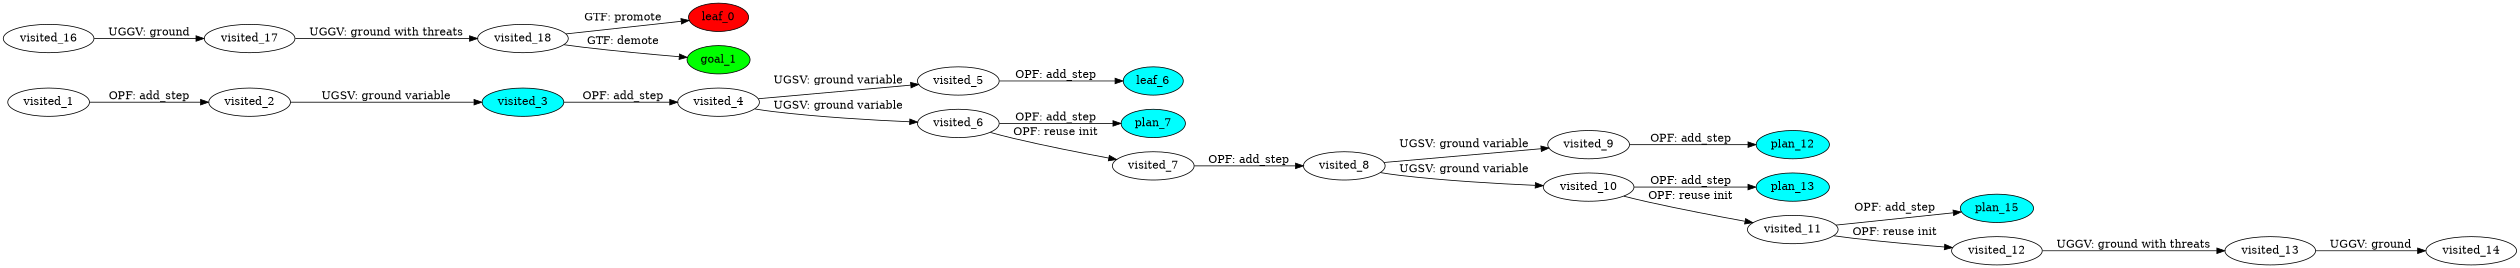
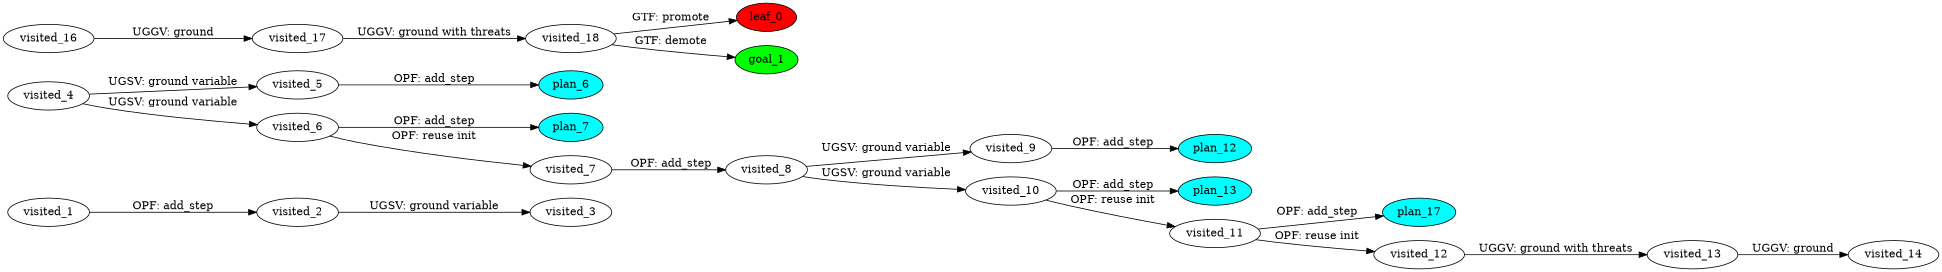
(1153, 81) -> (571, 85)
(523, 102) -> (571, 212)
(617, 102) -> none
(1997, 208) -> (1419, 212)
